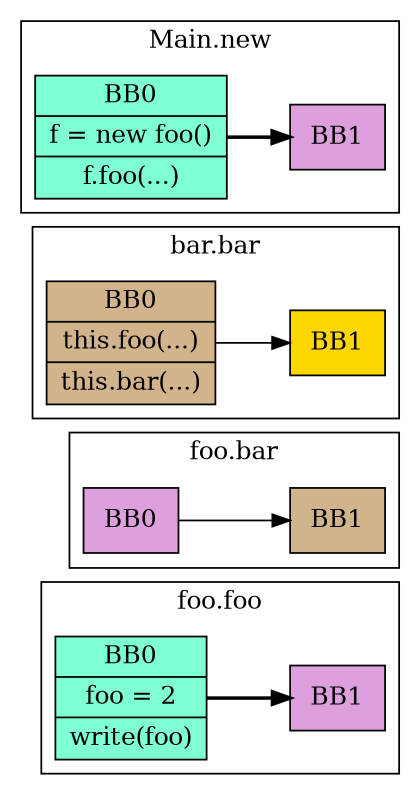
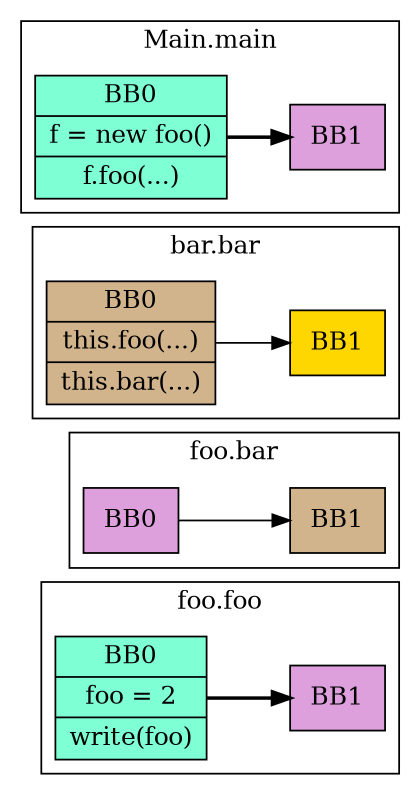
(210, 41) -> (210, 41)
